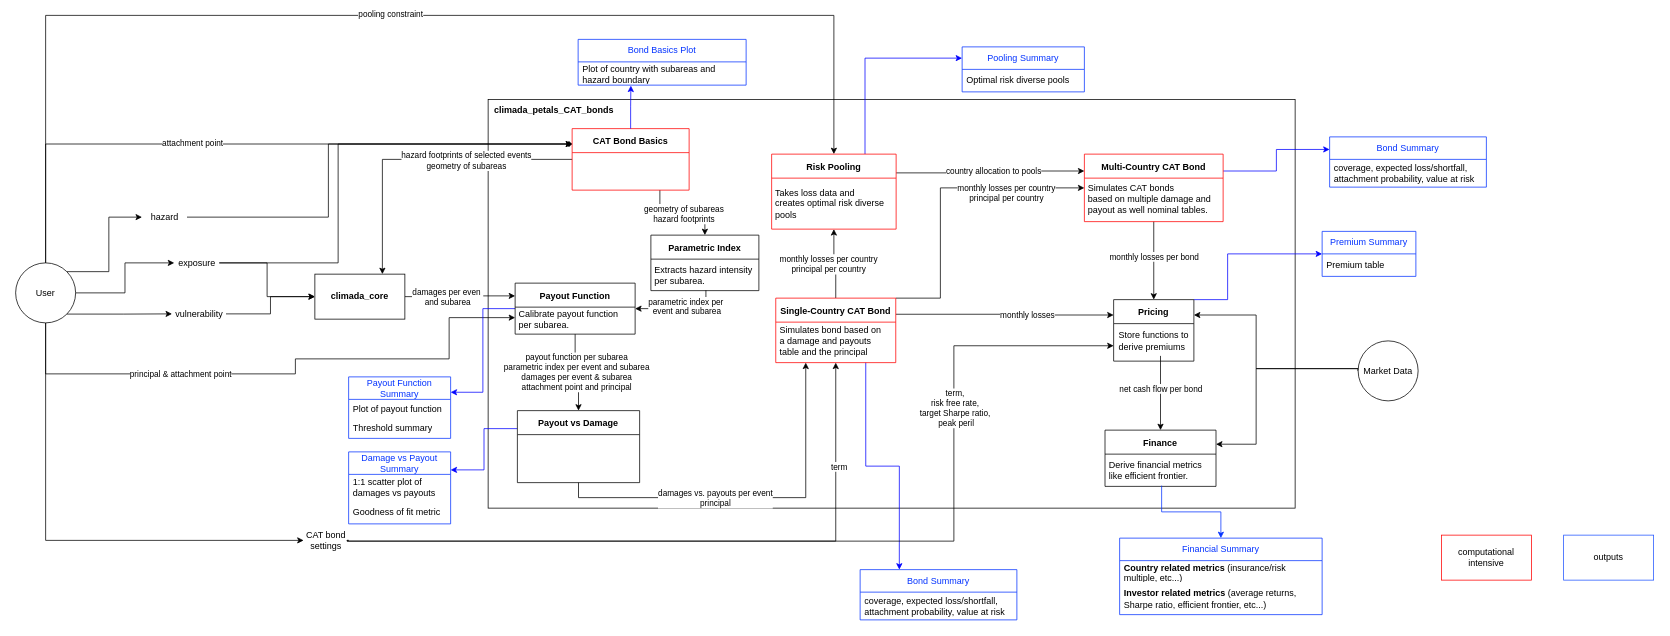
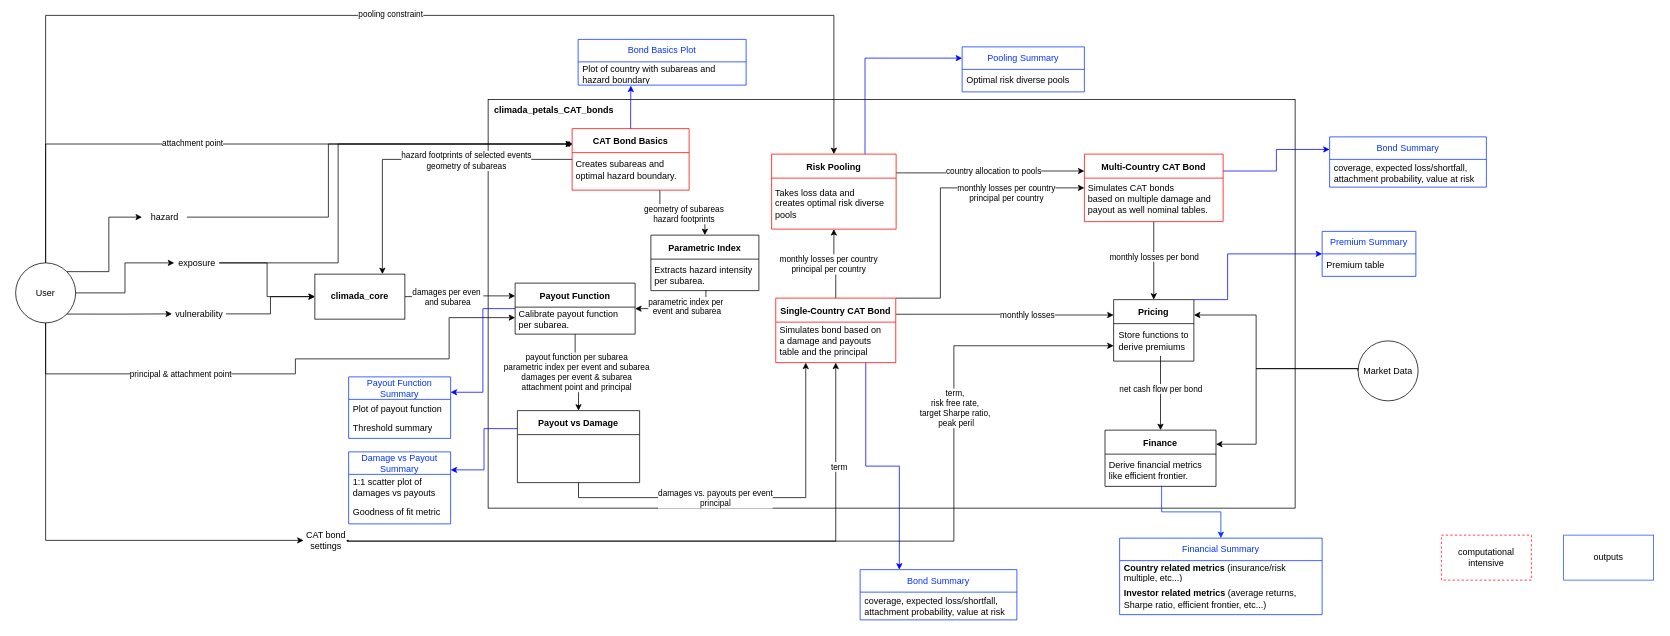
none -> (632, 170)
(1486, 558) -> (1486, 558)
